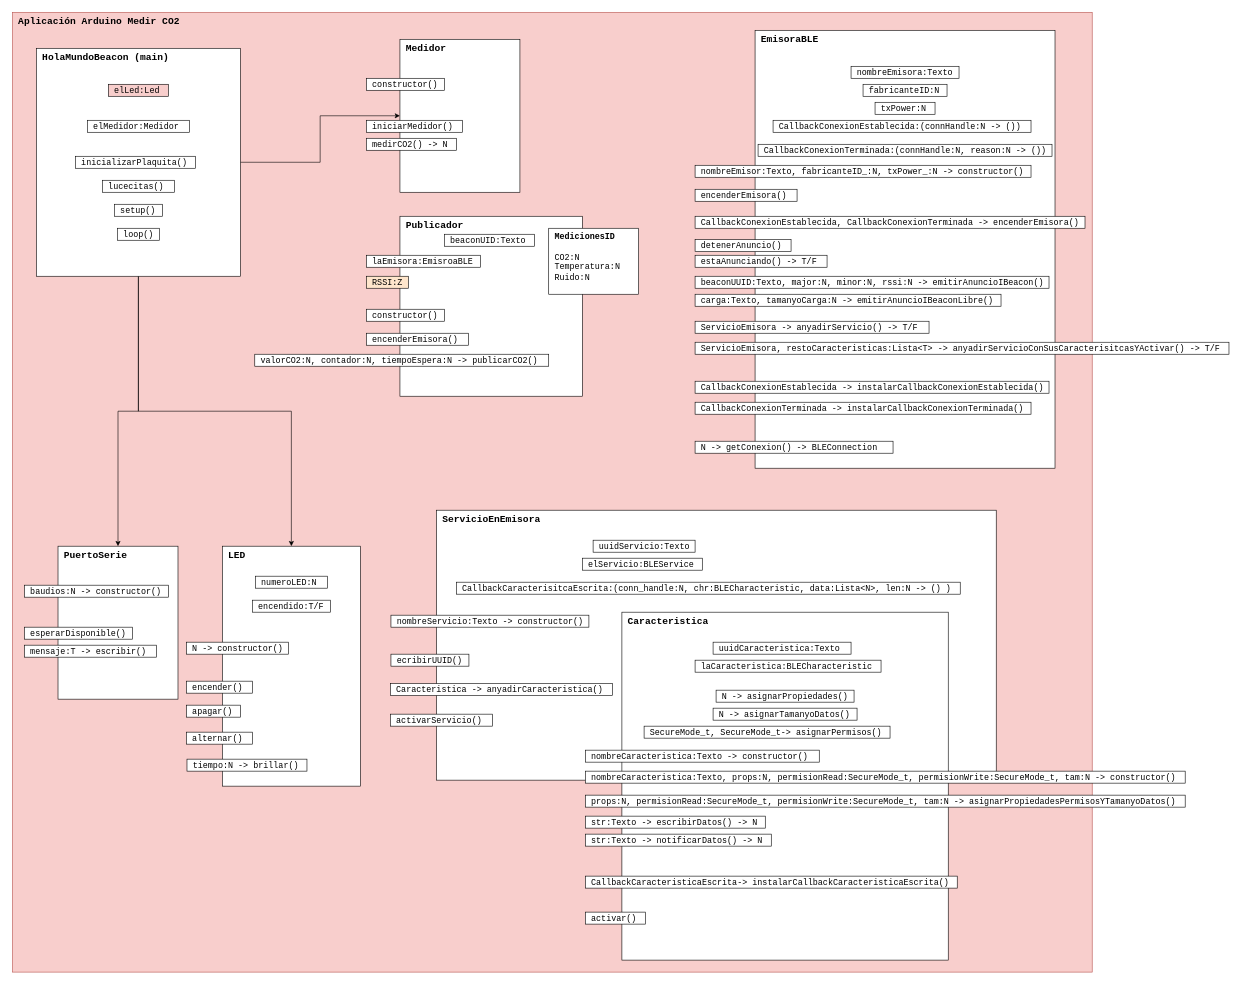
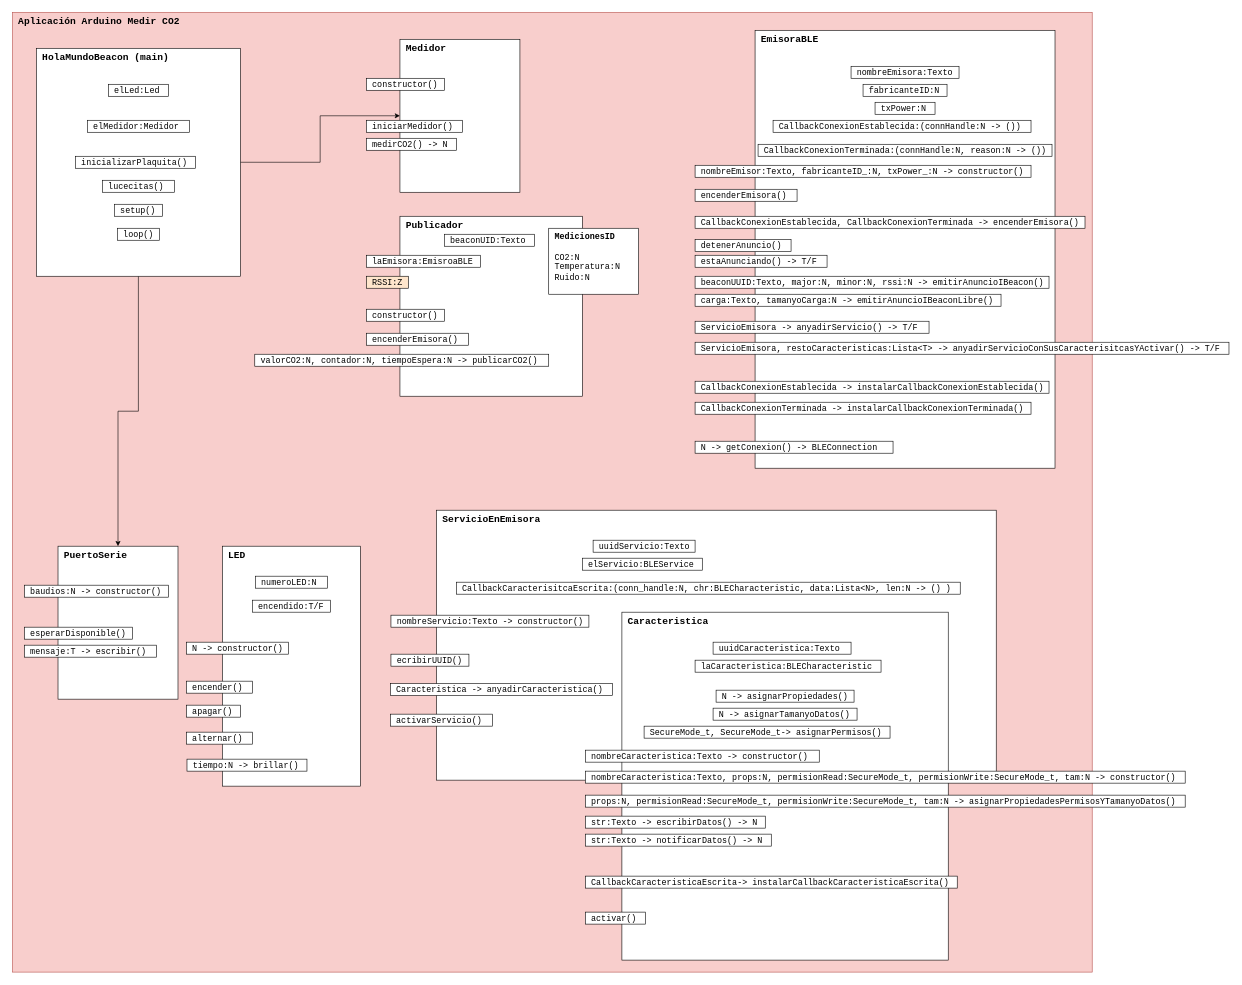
(138, 90) -> (138, 90)
(291, 475) -> none
